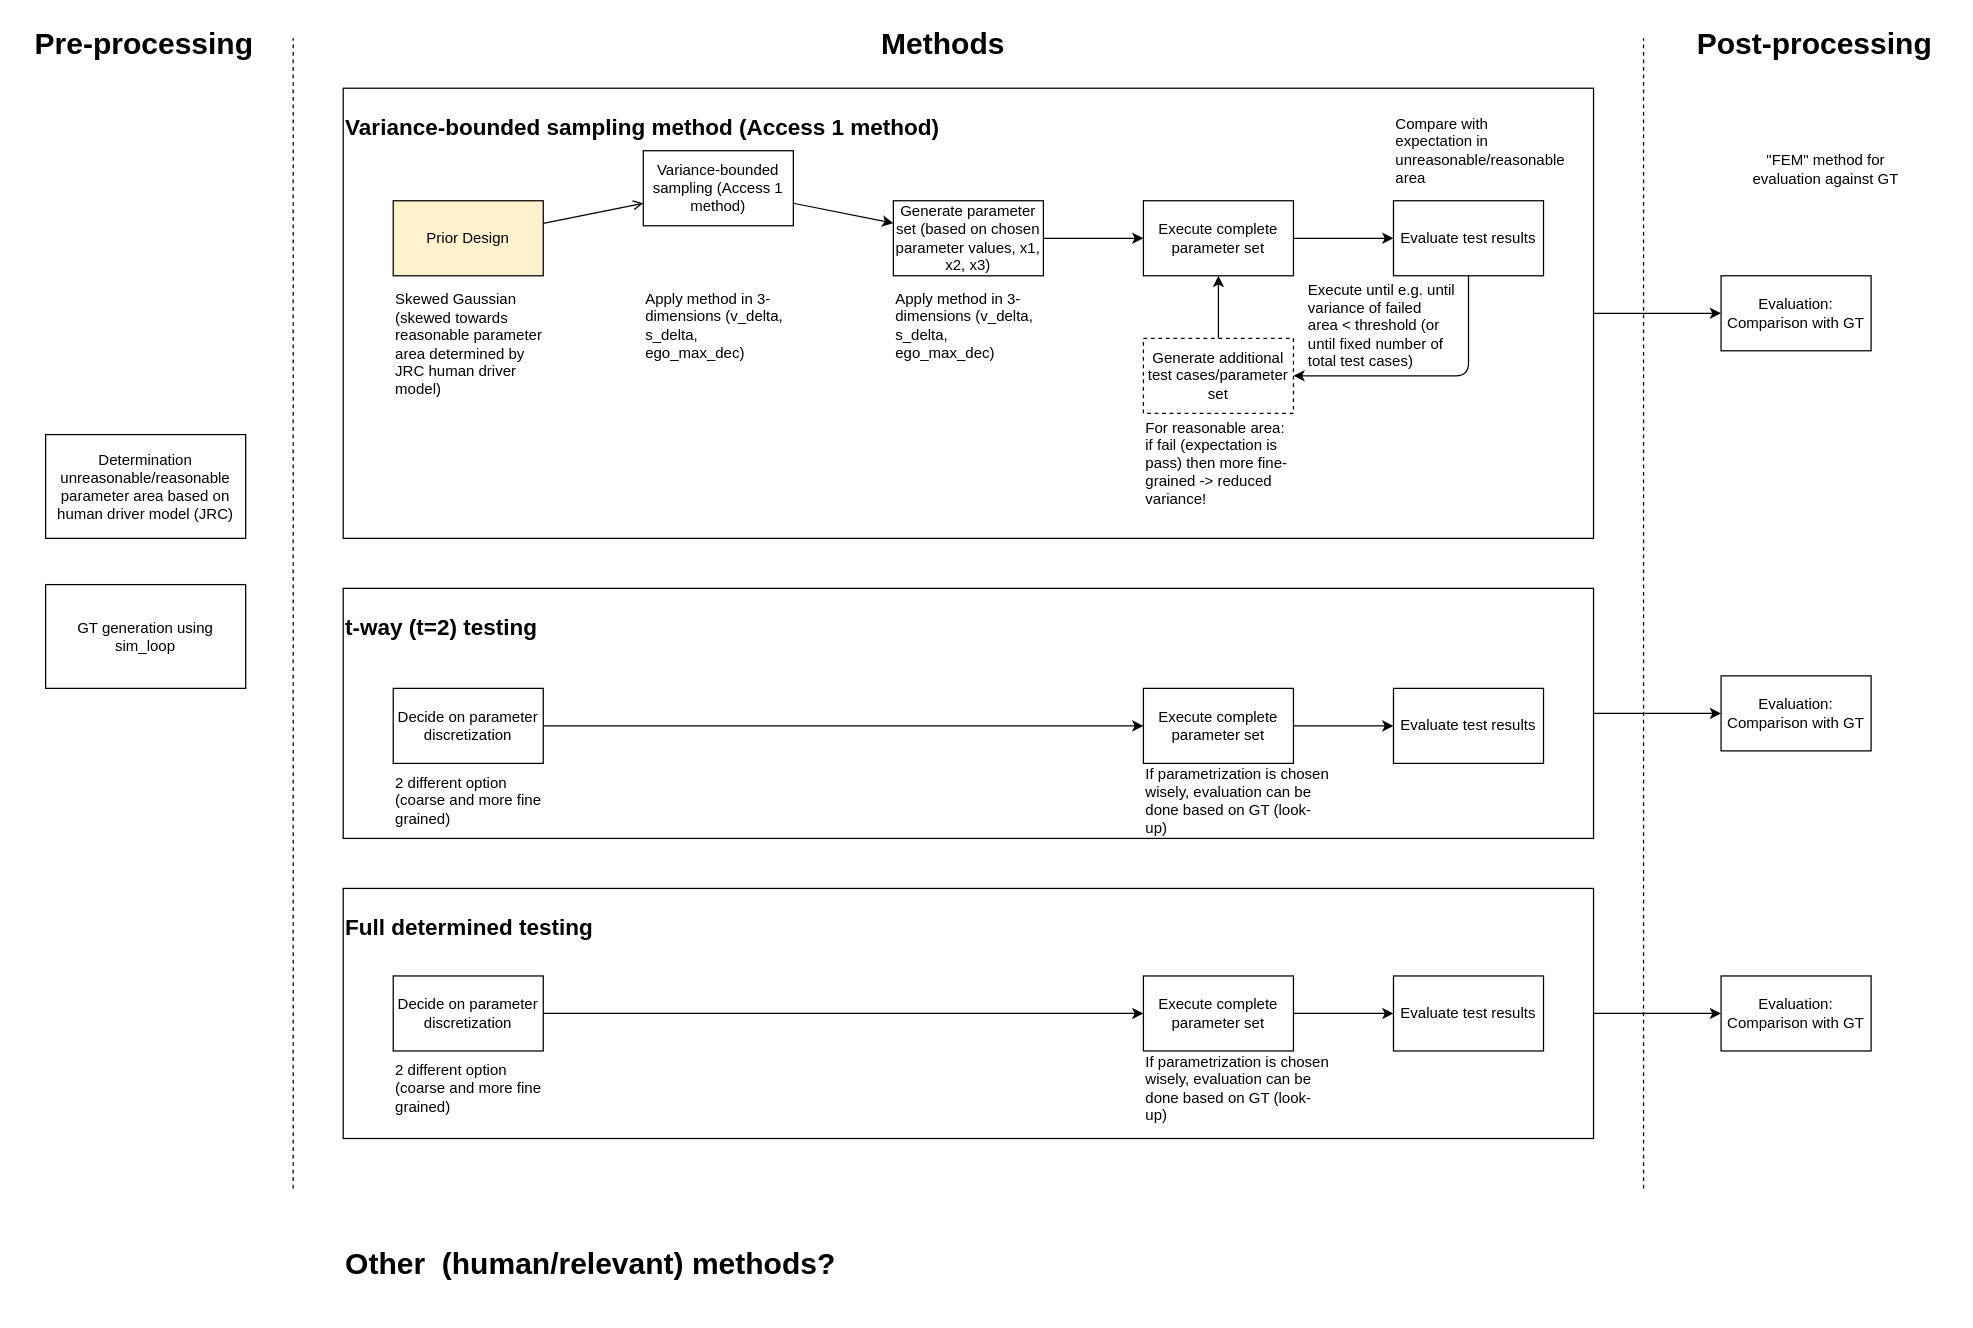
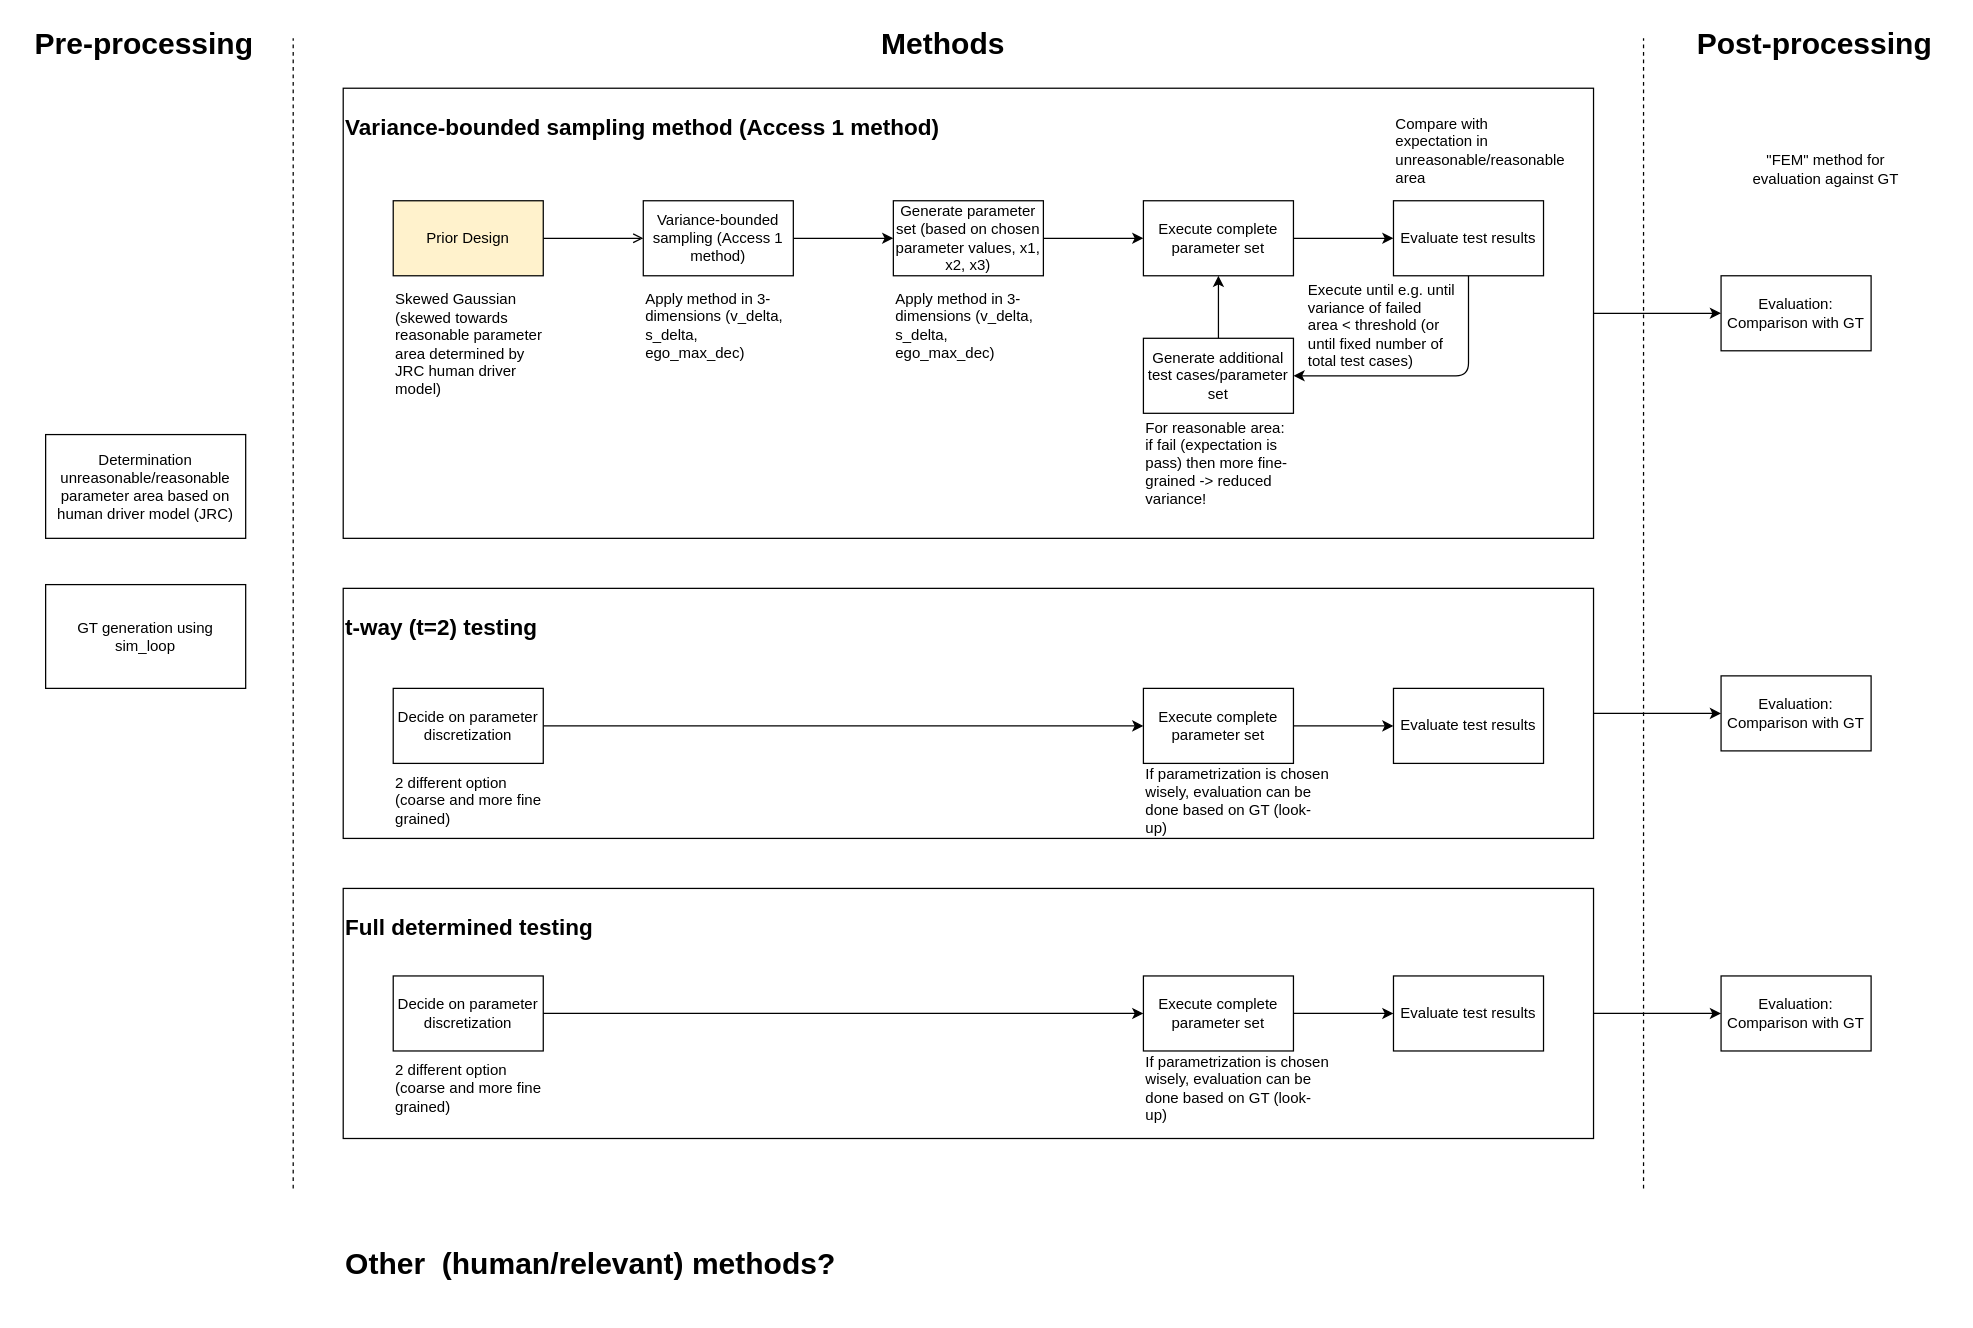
(718, 188) -> (718, 238)
(1218, 376) -> (1218, 376)
